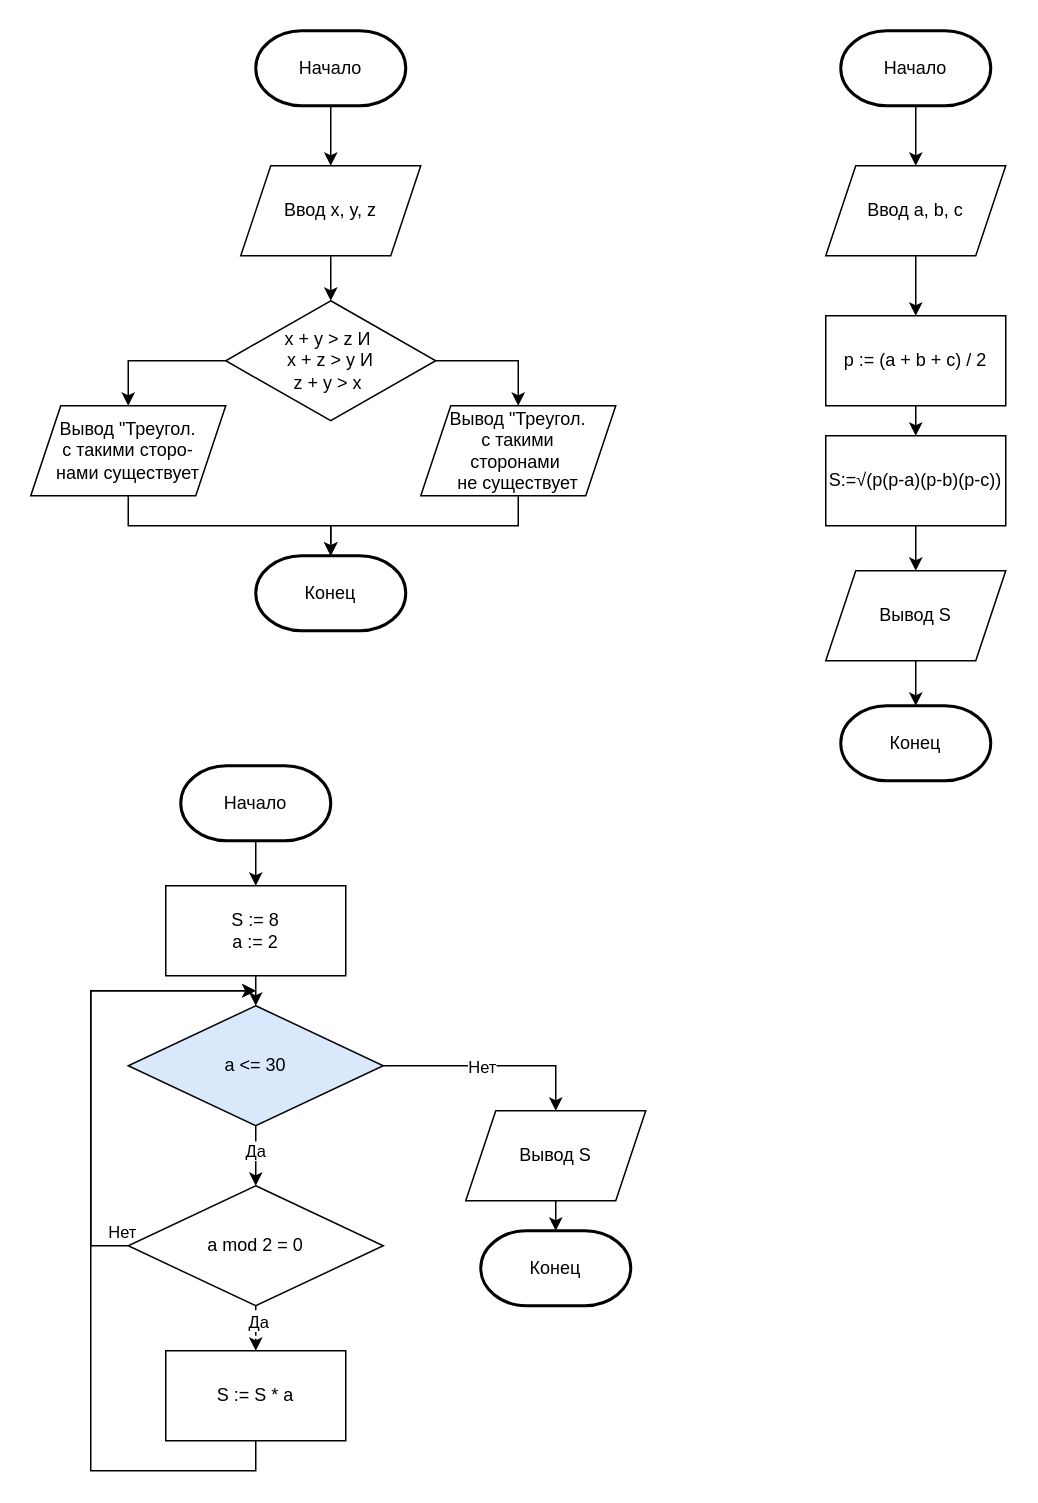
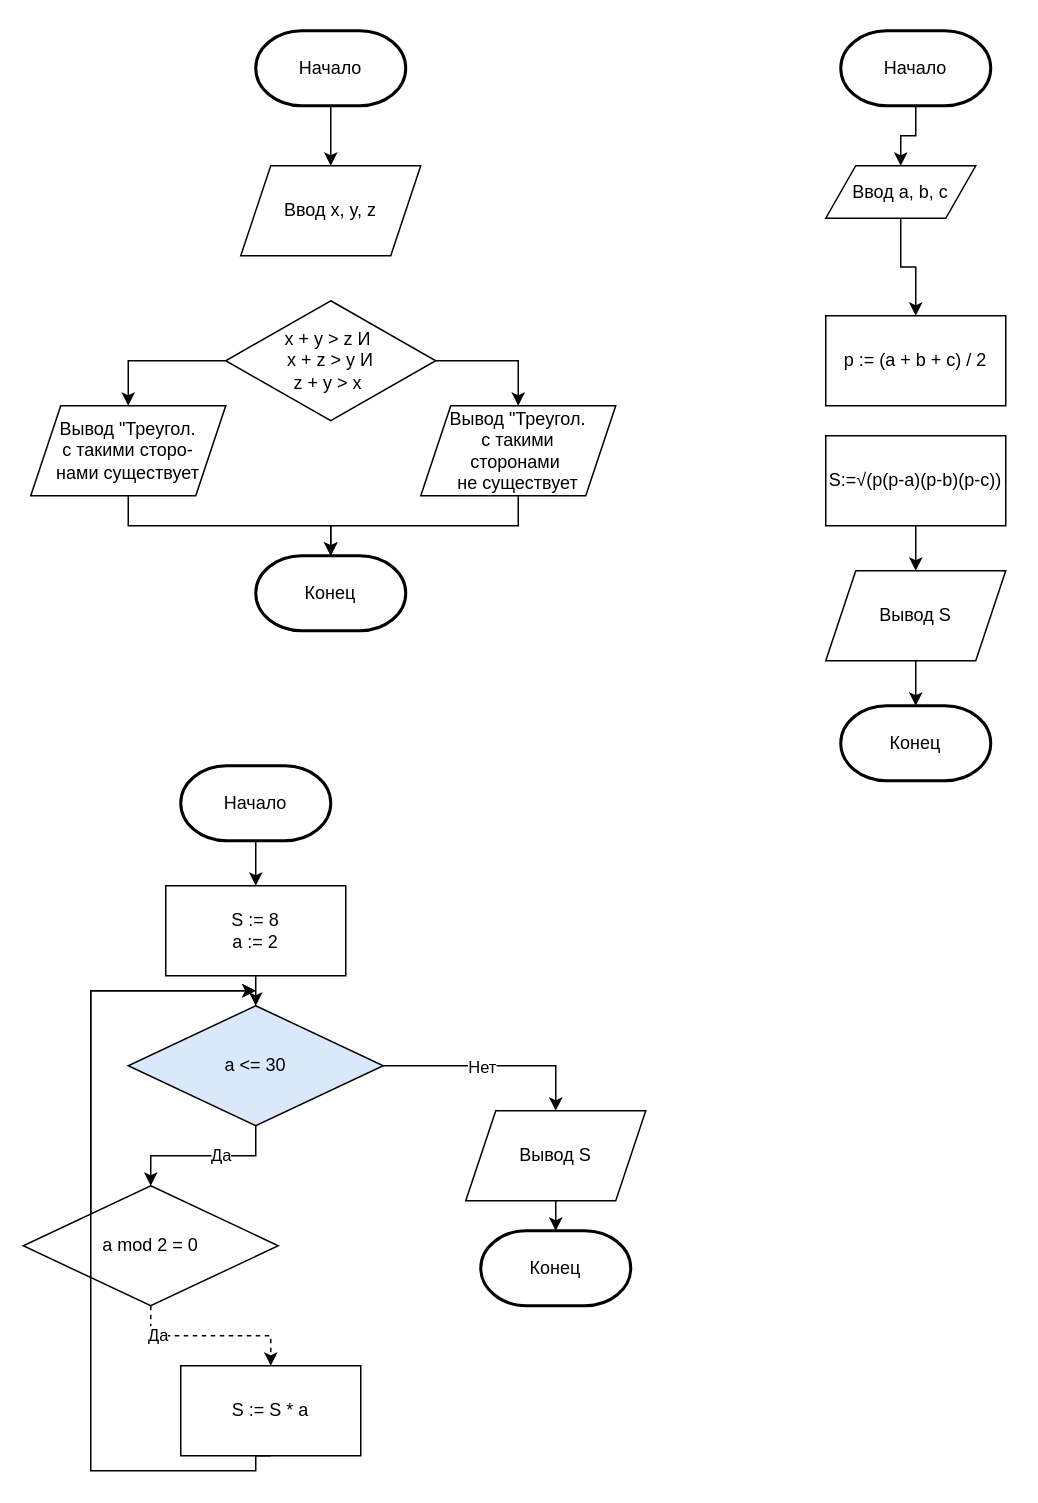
(916, 211) -> (901, 192)
(331, 284) -> none
(916, 416) -> none
(256, 1246) -> (151, 1246)
(256, 1396) -> (271, 1411)
